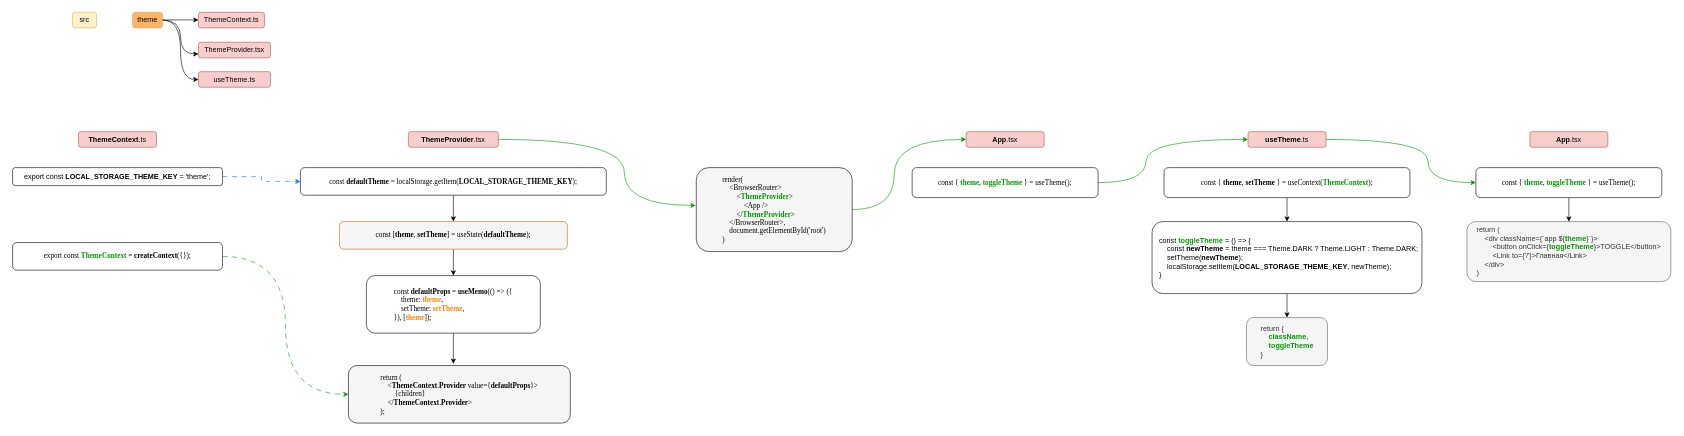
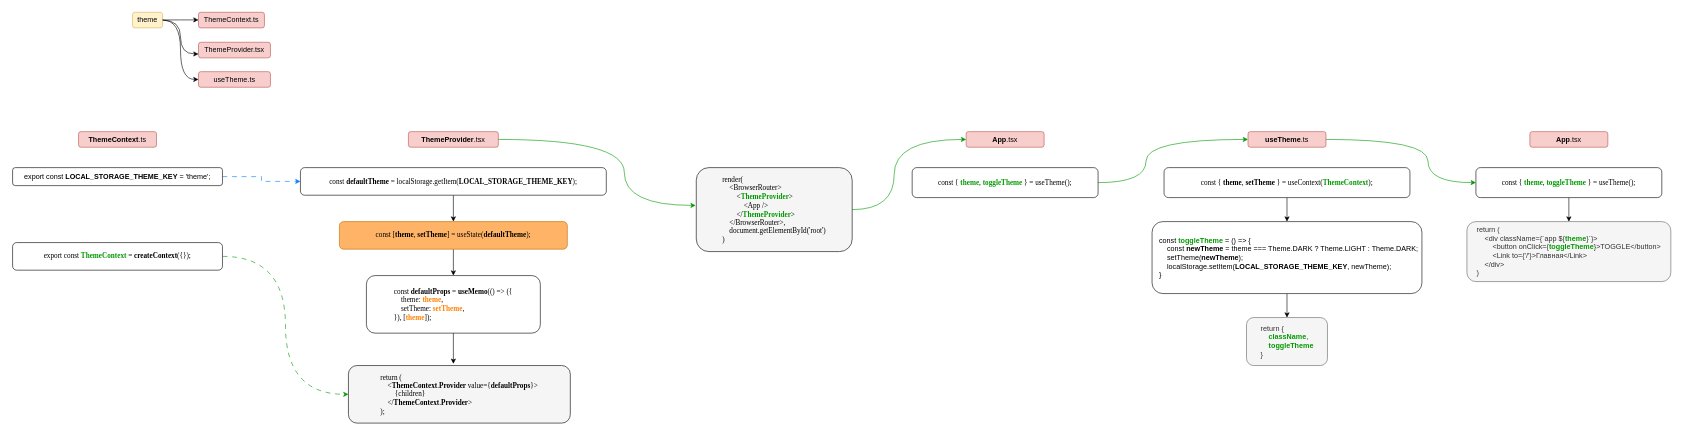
(84, 20) -> none
(147, 20) -> (147, 20)
(453, 236) -> (453, 236)
